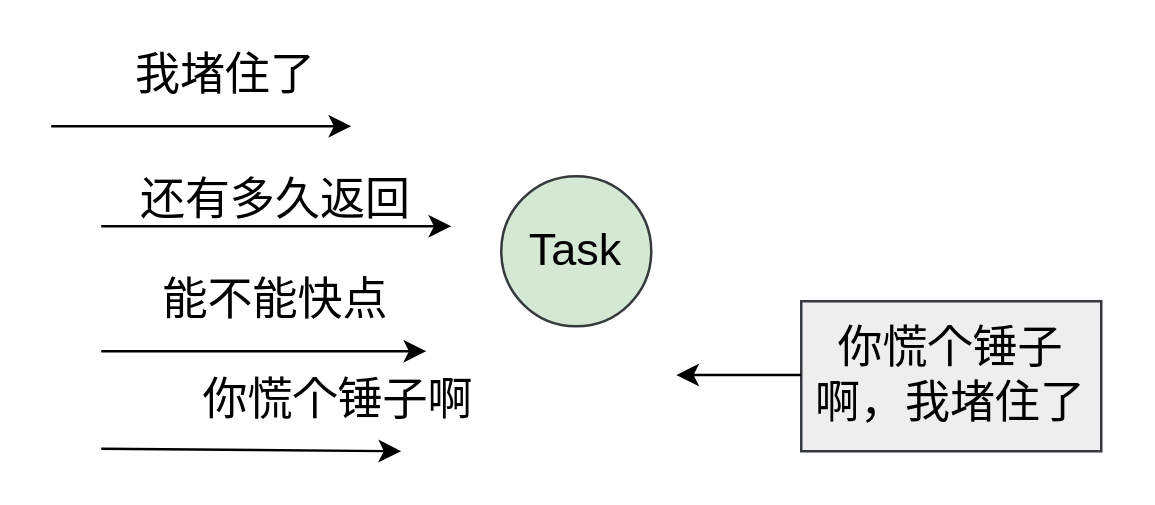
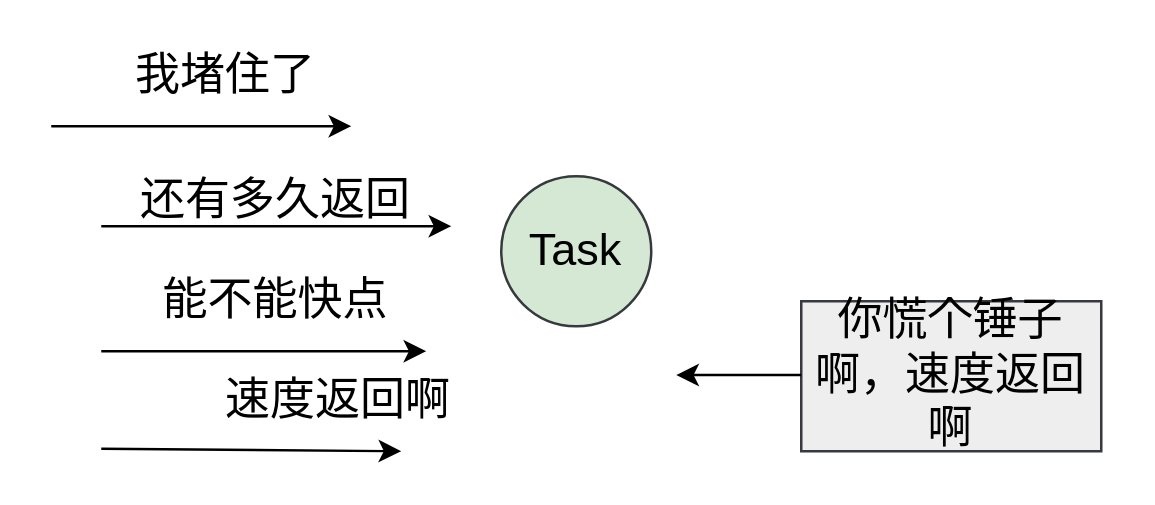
(951, 376) -> (951, 376)
(339, 401) -> (339, 401)
